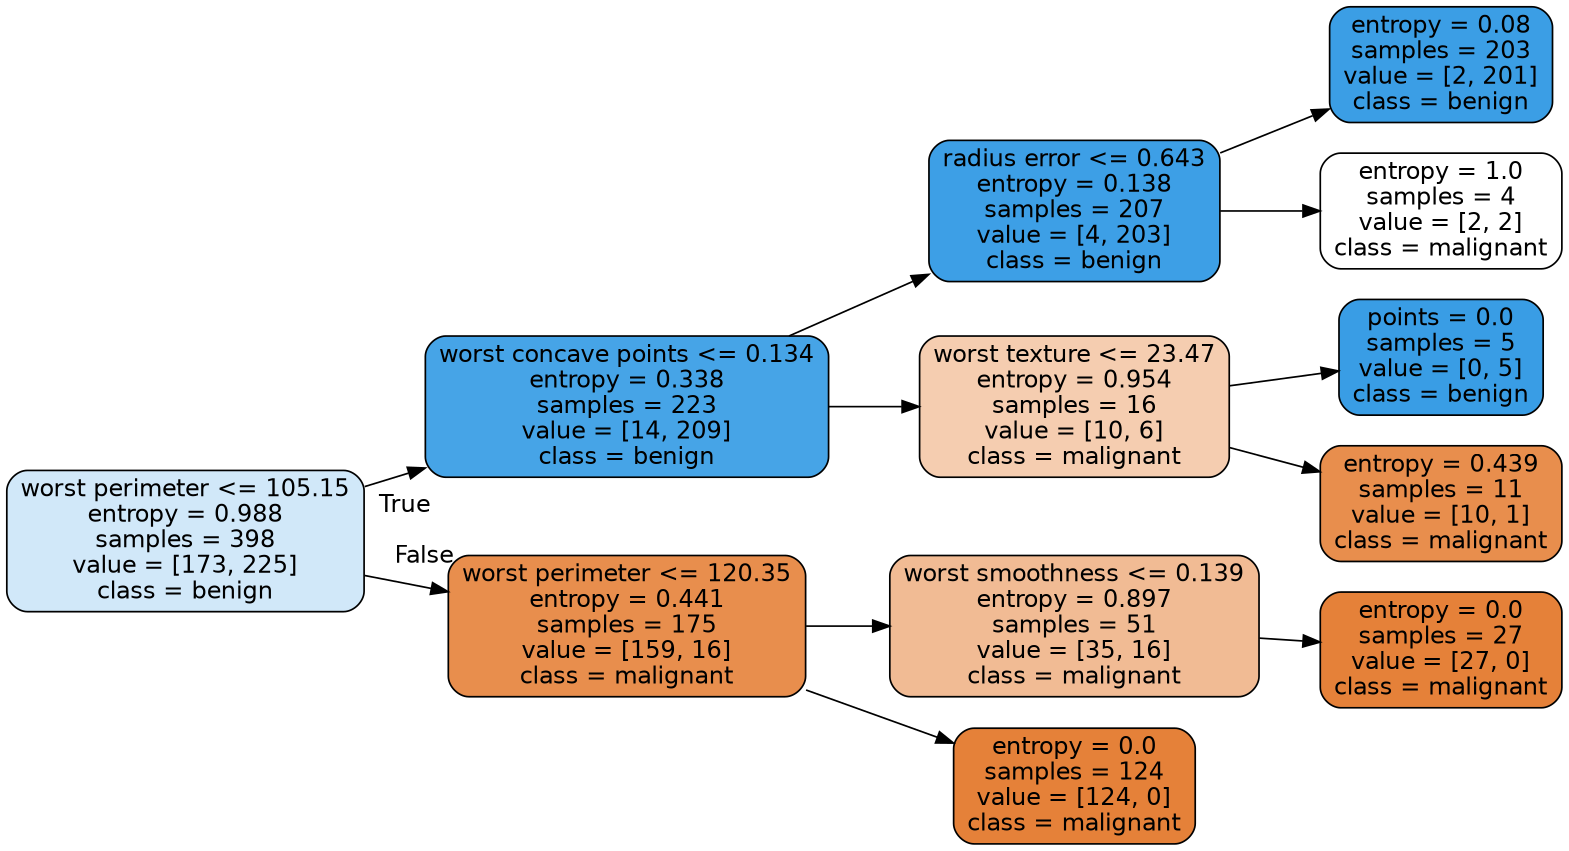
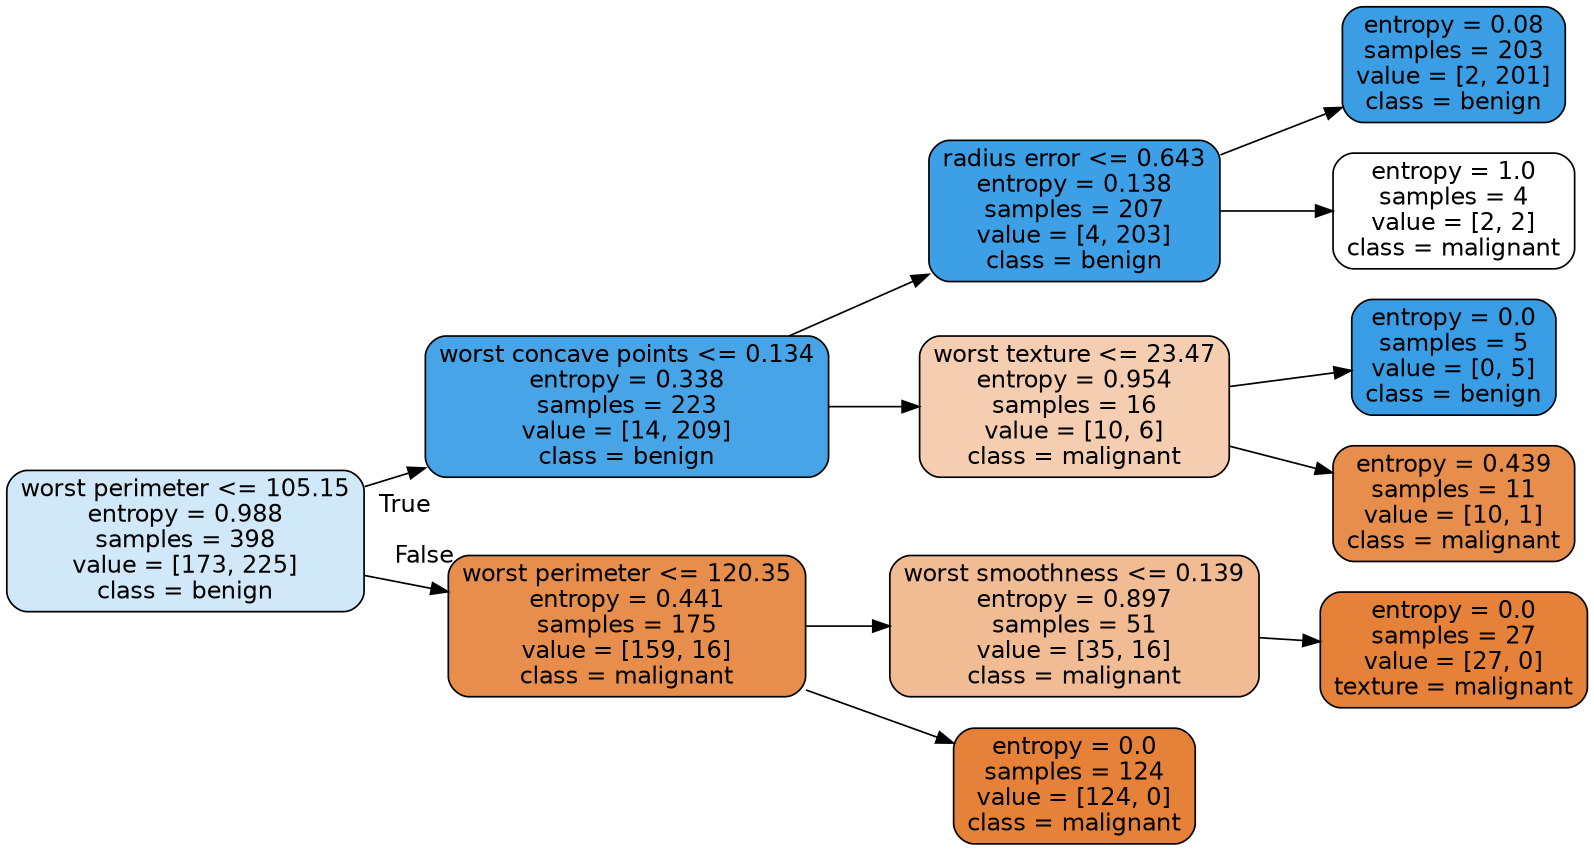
(1441, 357) -> (1454, 357)
(1441, 650) -> (1454, 650)
